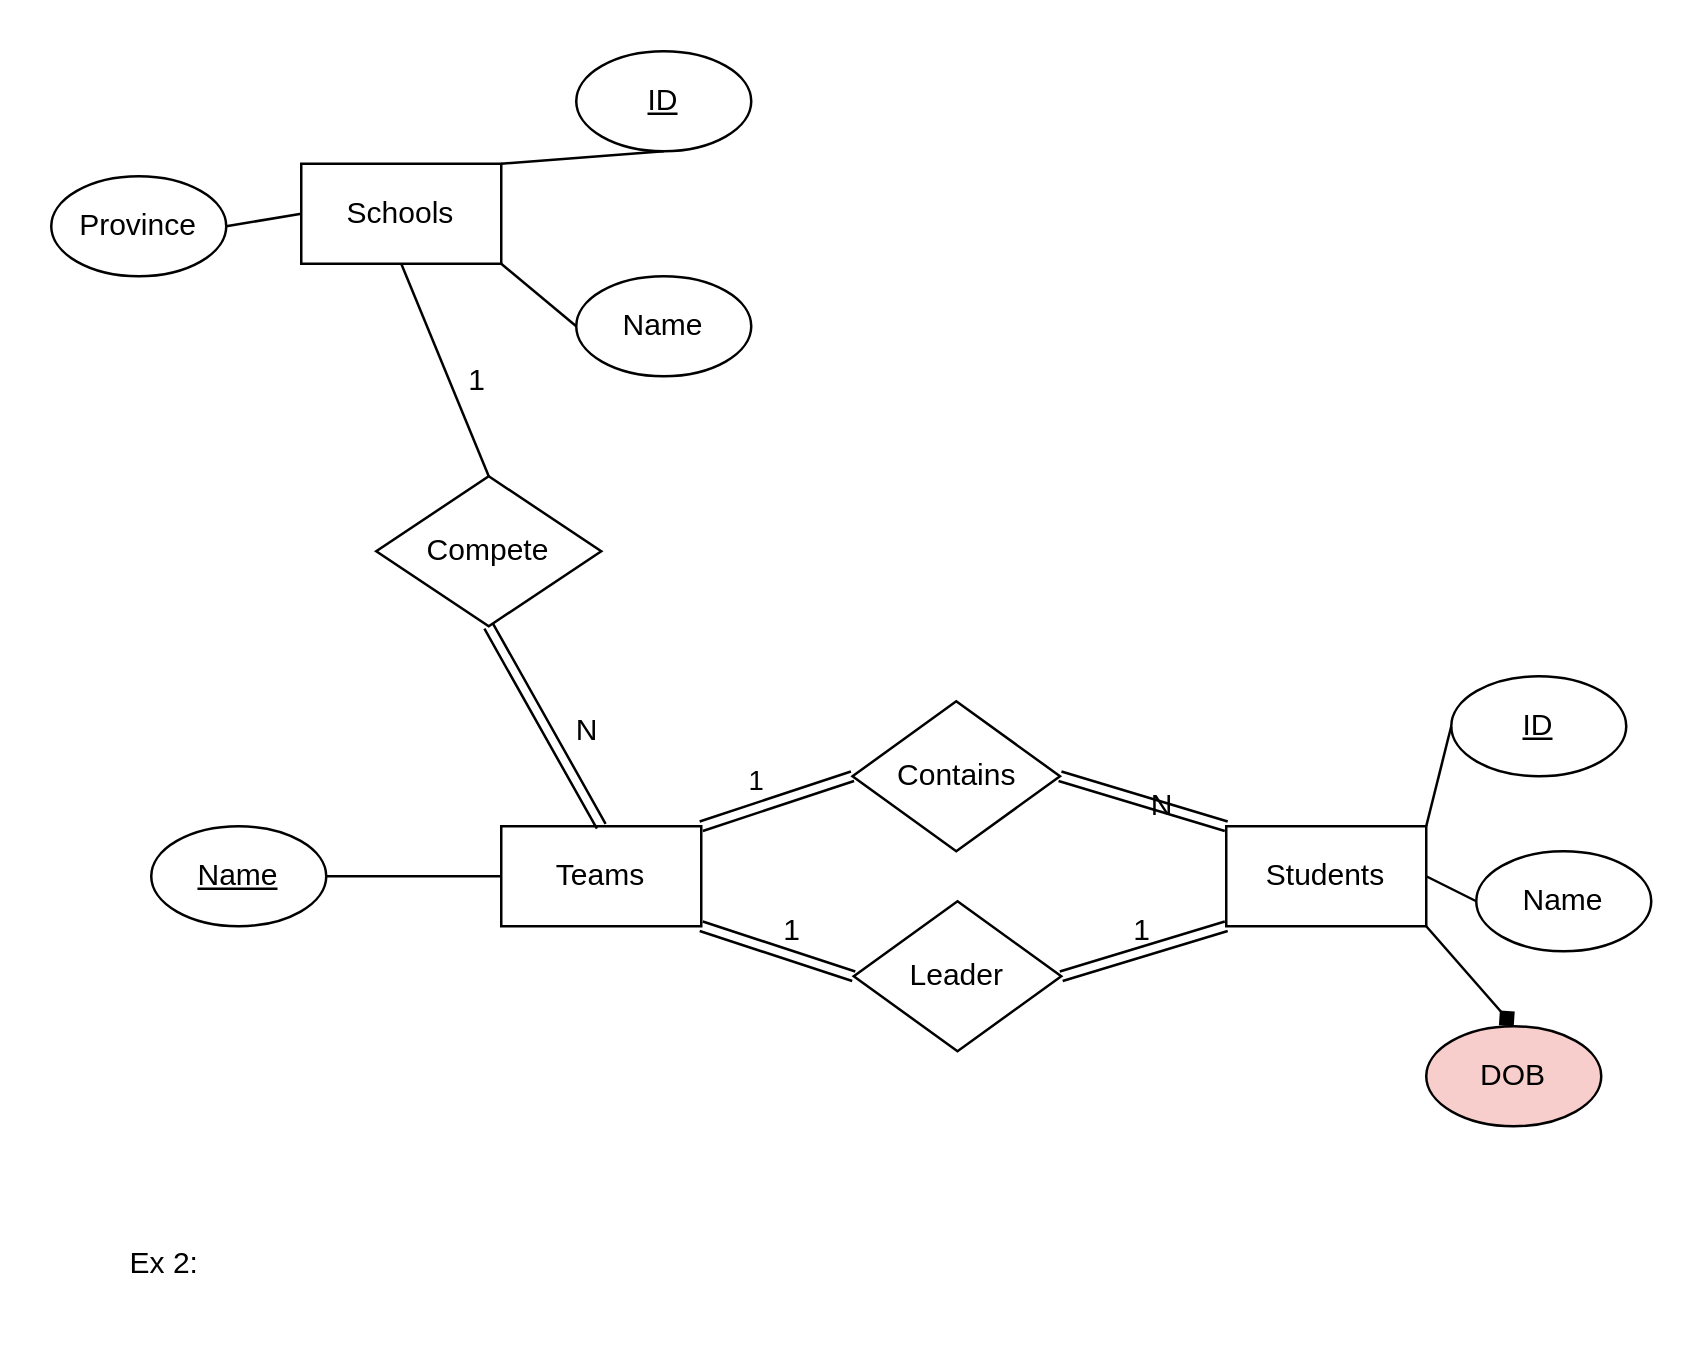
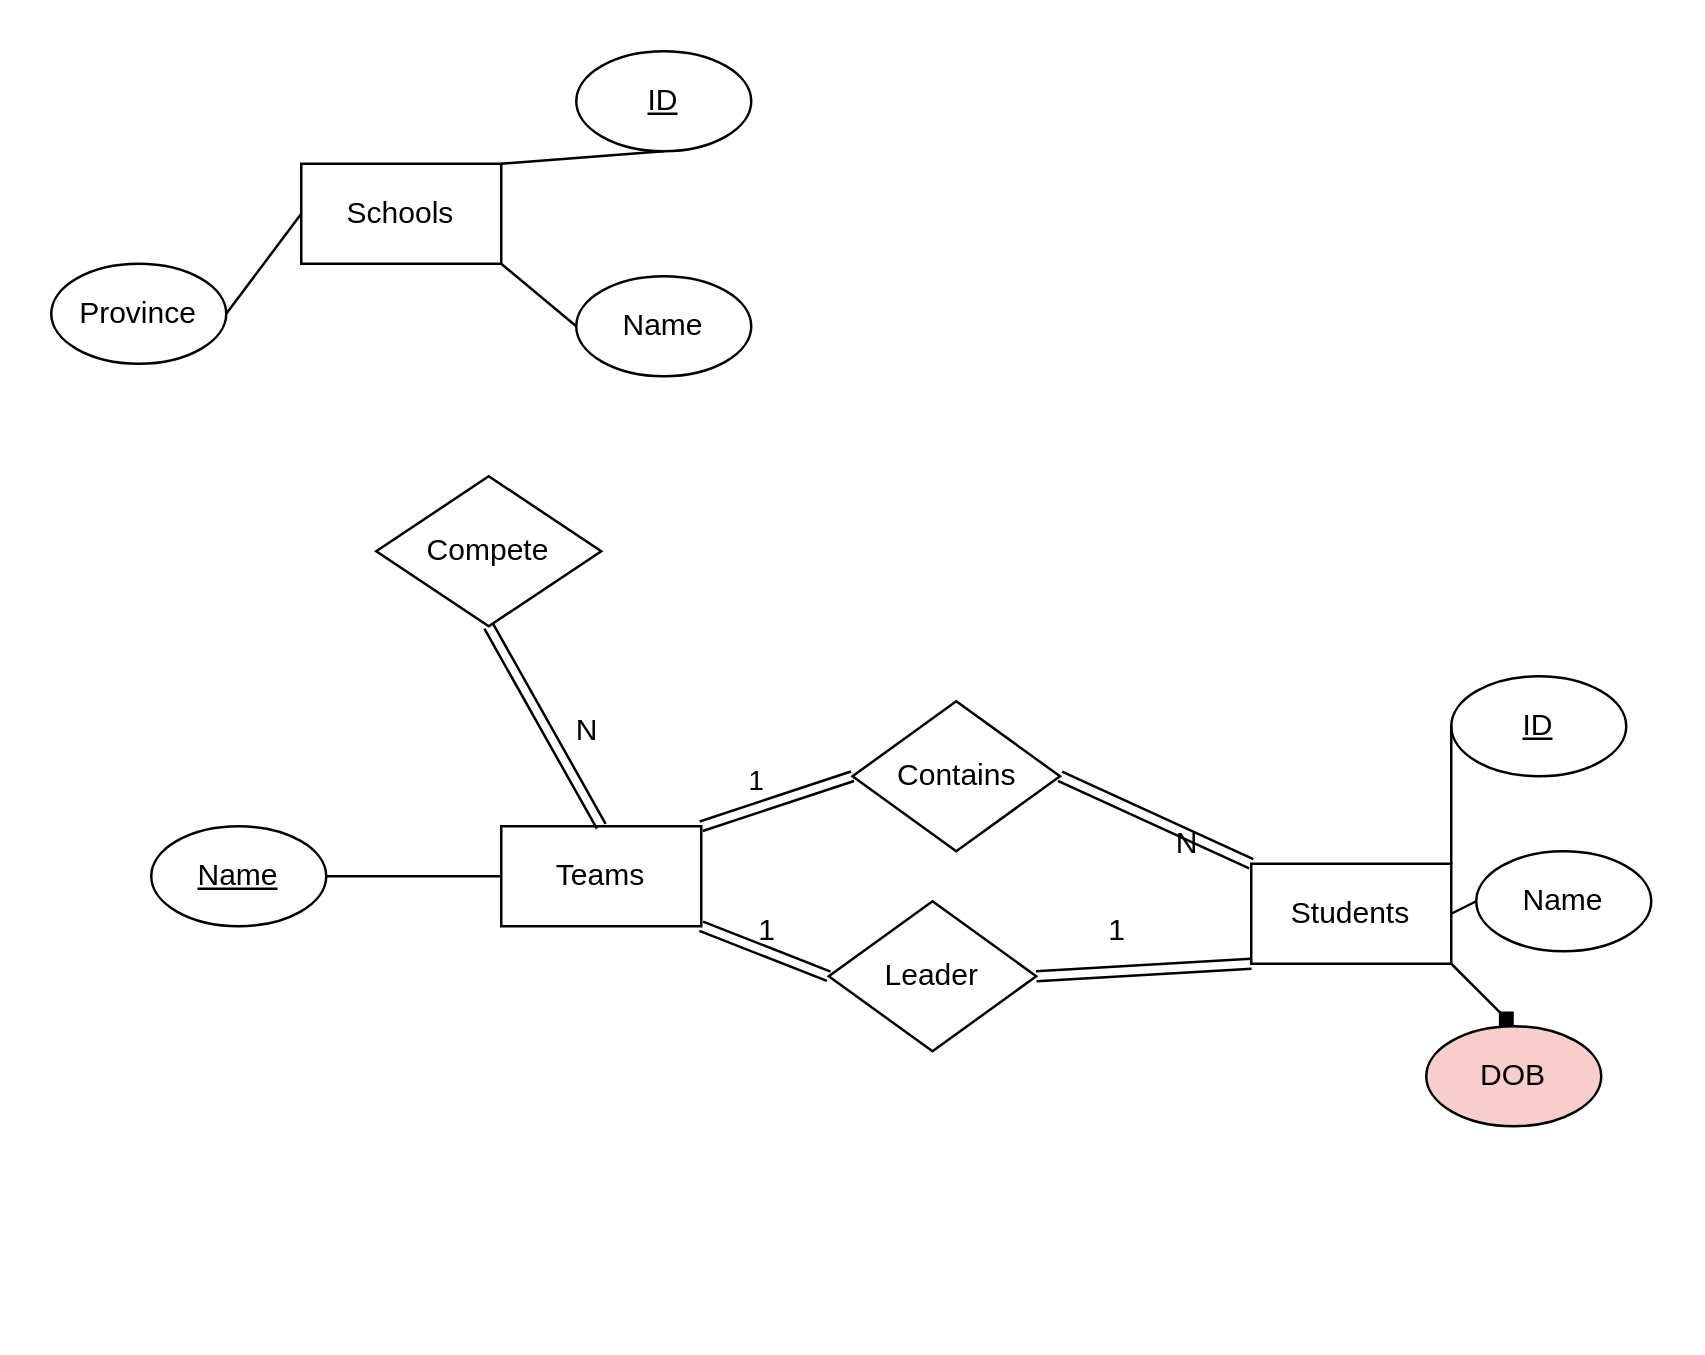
(139, 226) -> (139, 314)
(445, 370) -> none
(1326, 876) -> (1351, 914)
(958, 976) -> (933, 976)
(164, 1264) -> none
